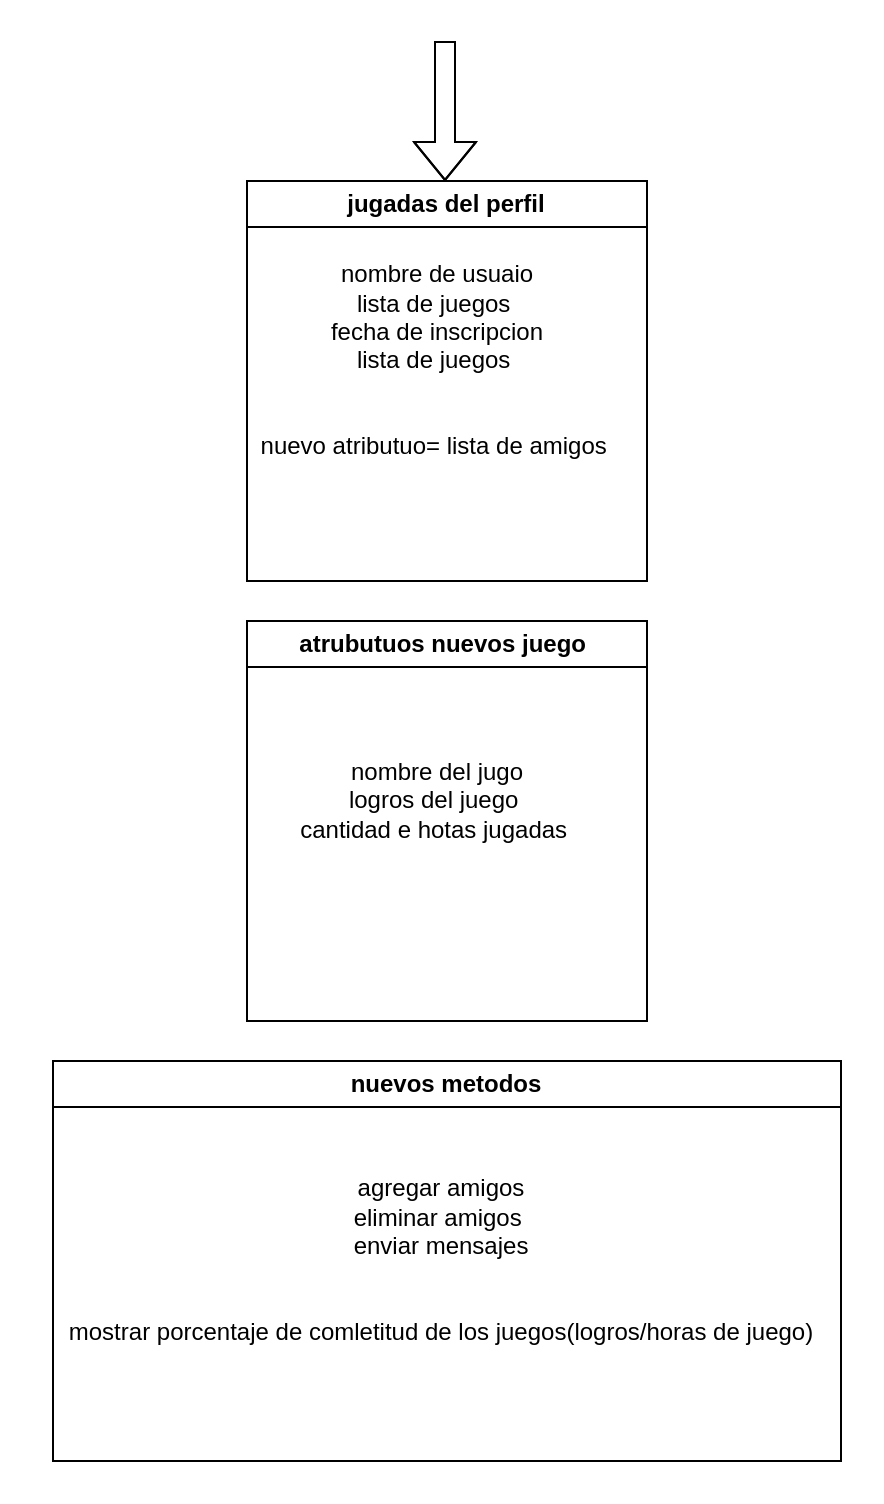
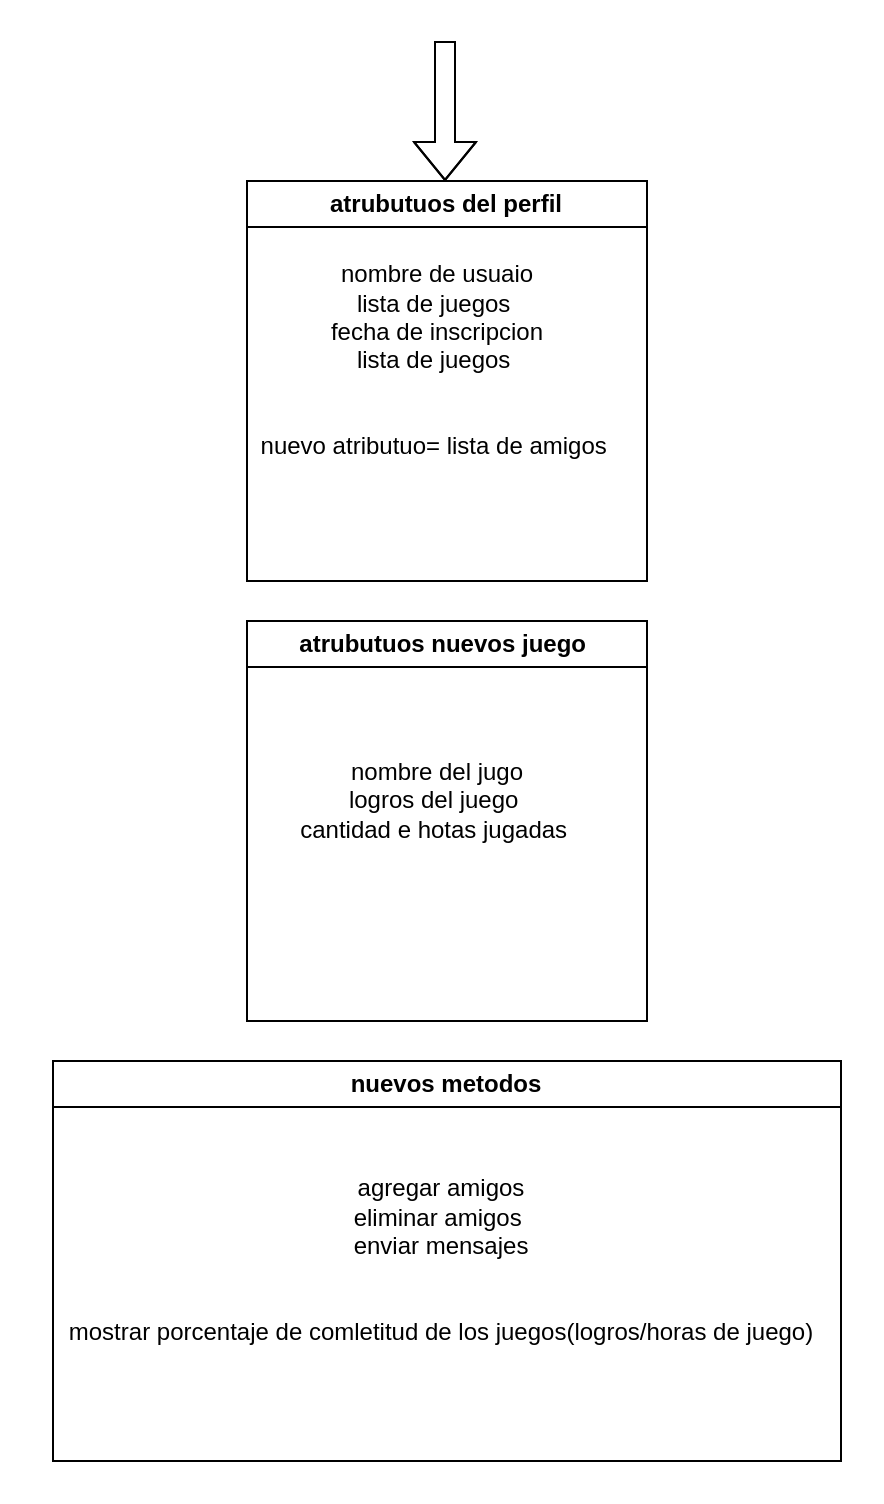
(447, 205) -> (447, 205)
